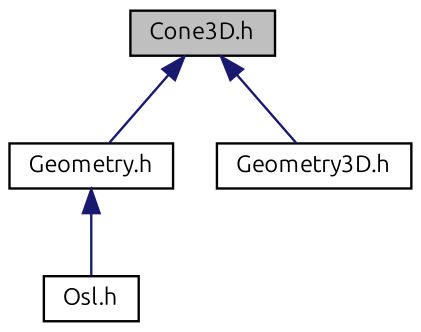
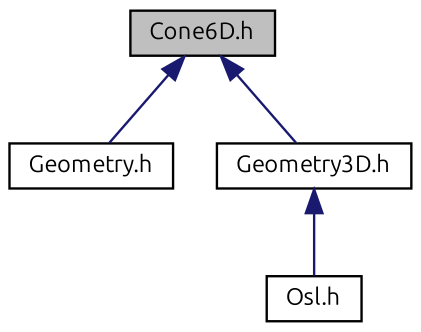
(203, 33) -> (203, 33)
(91, 245) -> (314, 245)
